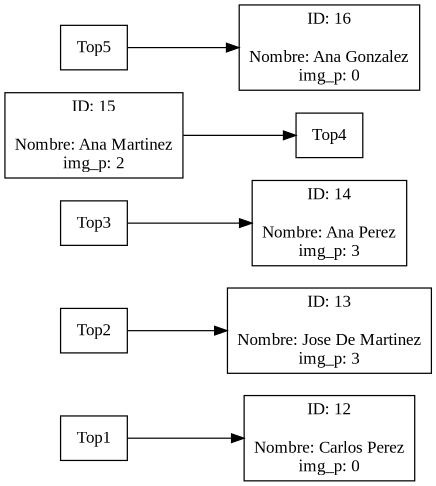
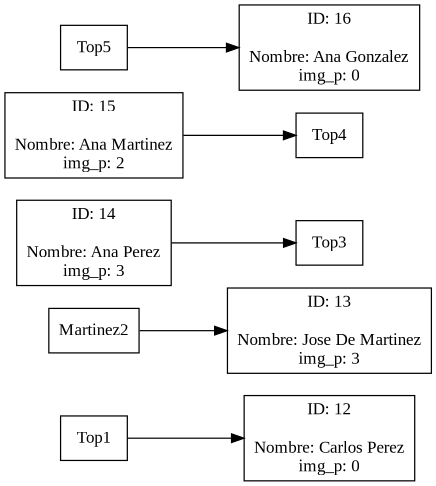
(183, 223) -> (228, 243)
(94, 331) -> (94, 331)
